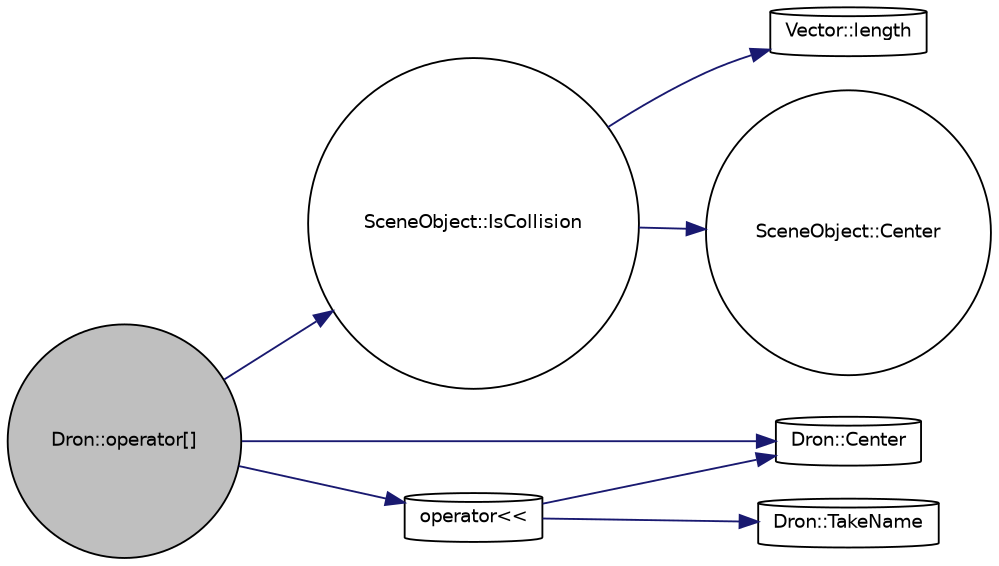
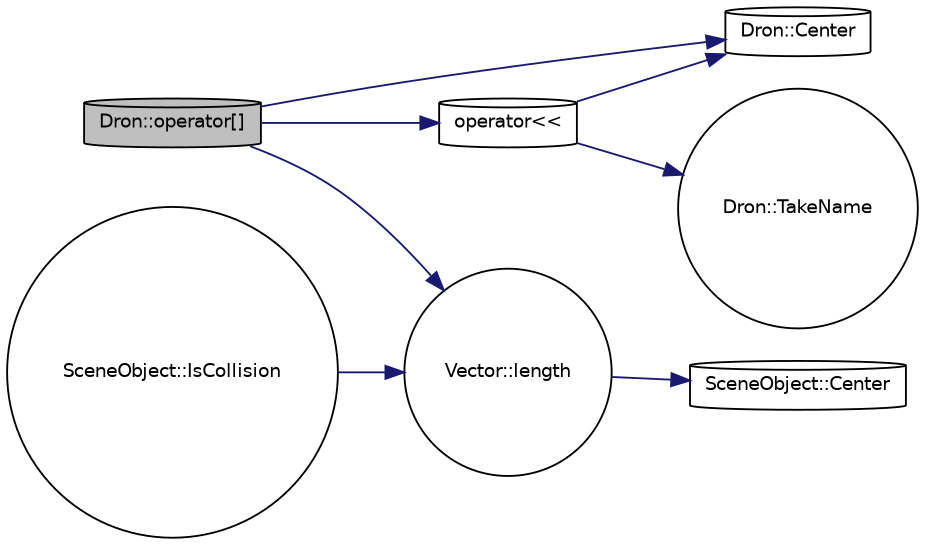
(848, 32) -> (508, 372)
(662, 228) -> (641, 378)
(848, 233) -> (798, 385)
(270, 350) -> (349, 198)
(124, 441) -> (172, 123)
(848, 523) -> (798, 209)
